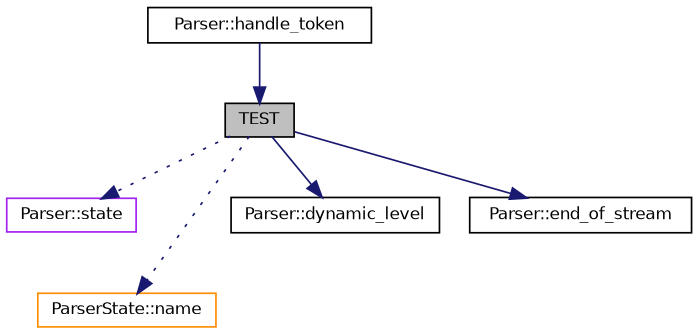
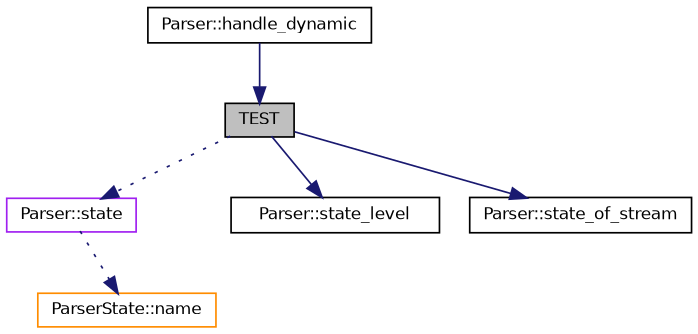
(260, 25) -> (260, 25)
(198, 208) -> (95, 255)
(335, 215) -> (335, 215)
(581, 215) -> (581, 215)
